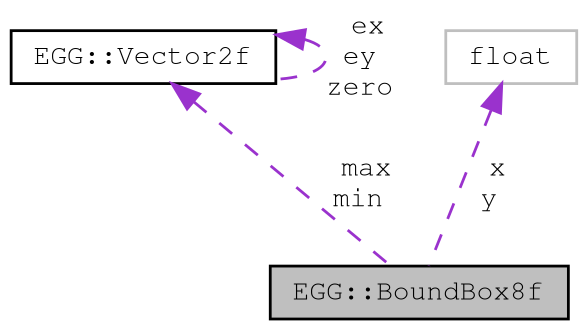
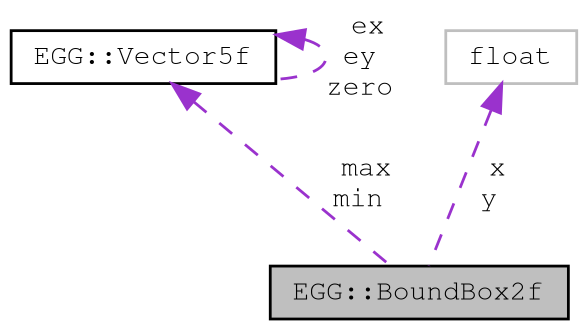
(143, 57) -> (143, 57)
(419, 293) -> (419, 293)
